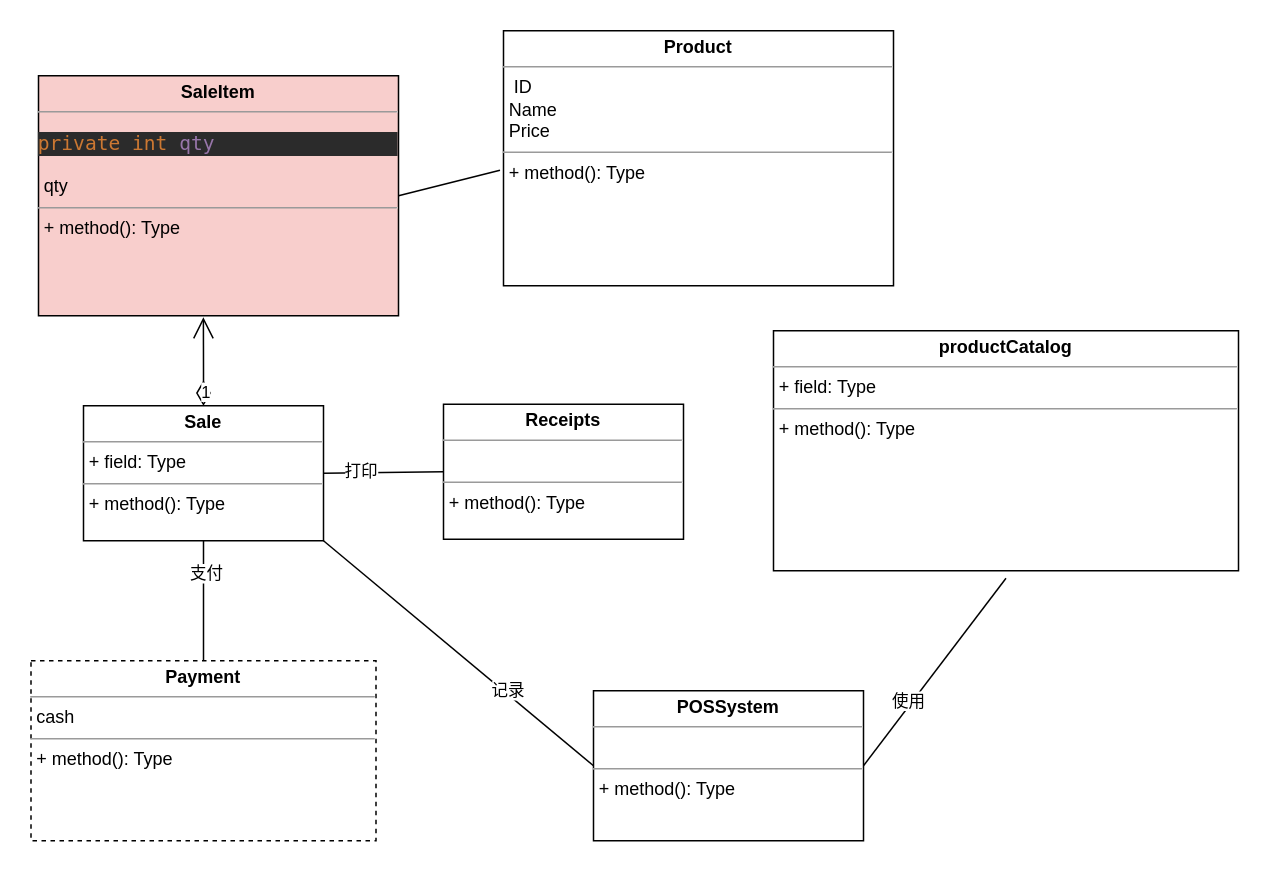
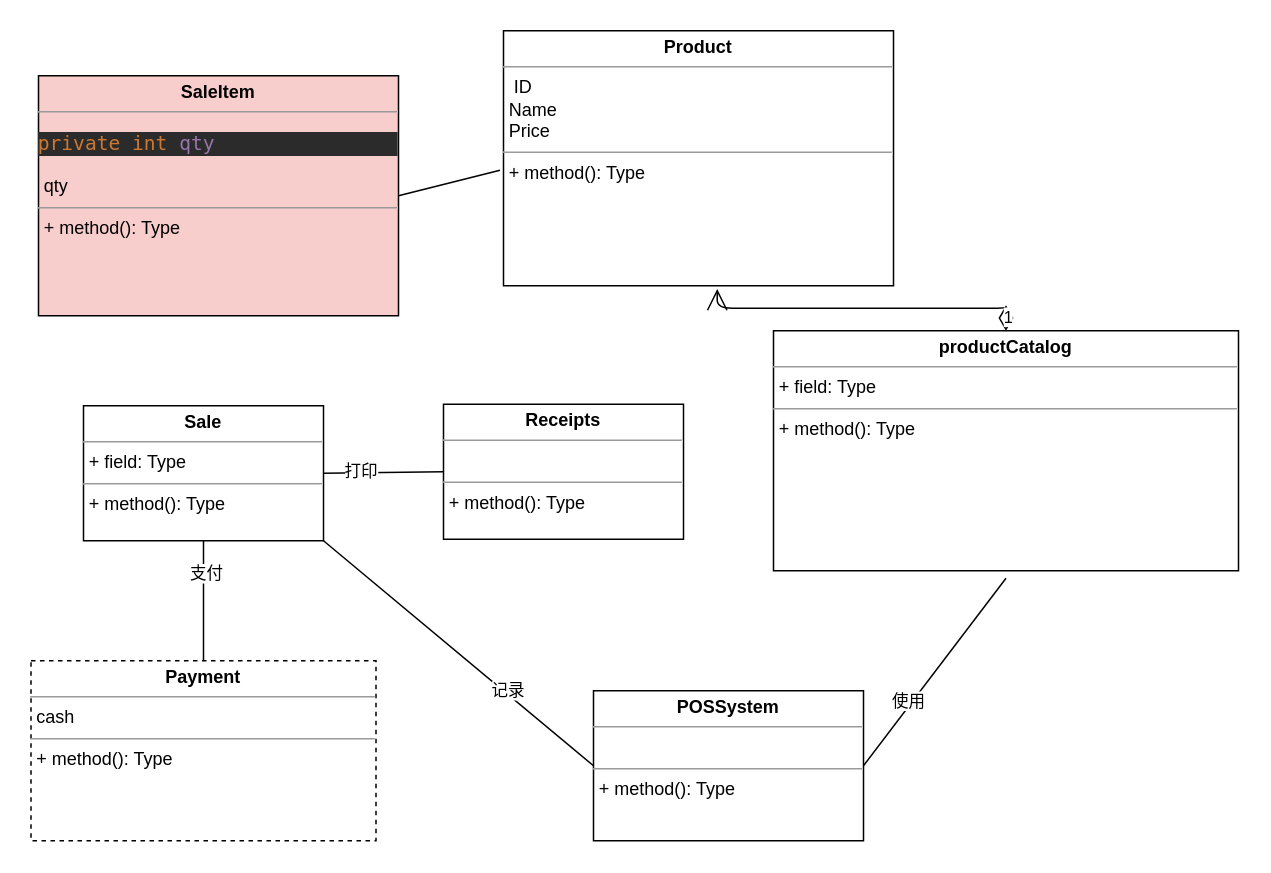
none -> (858, 308)
(203, 350) -> none
